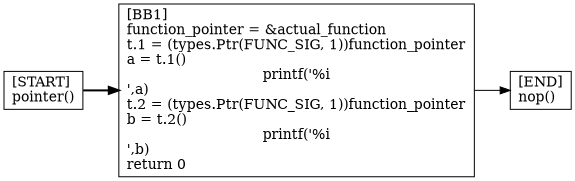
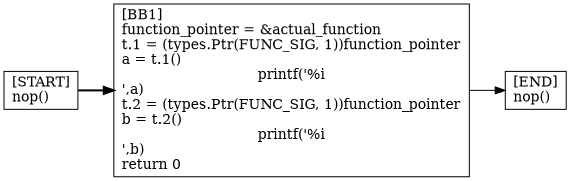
(43, 90) -> (41, 90)
